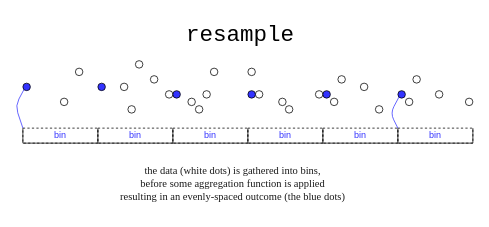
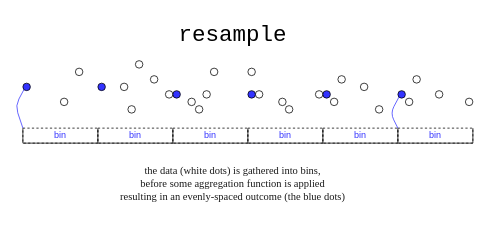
(240, 34) -> (233, 34)
